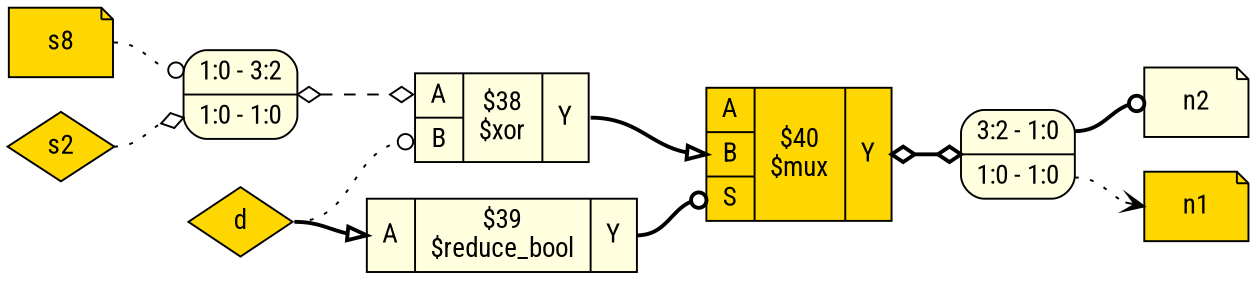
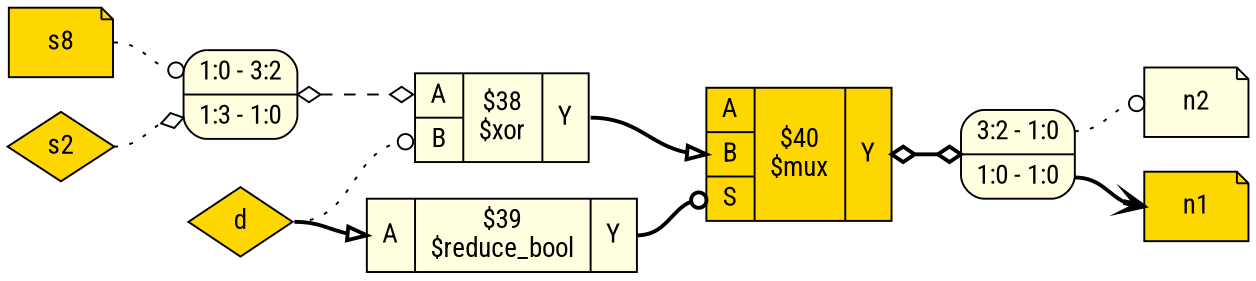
(240, 116) -> (240, 116)
(1103, 121) -> (1103, 121)
(1102, 186) -> (1102, 186)
